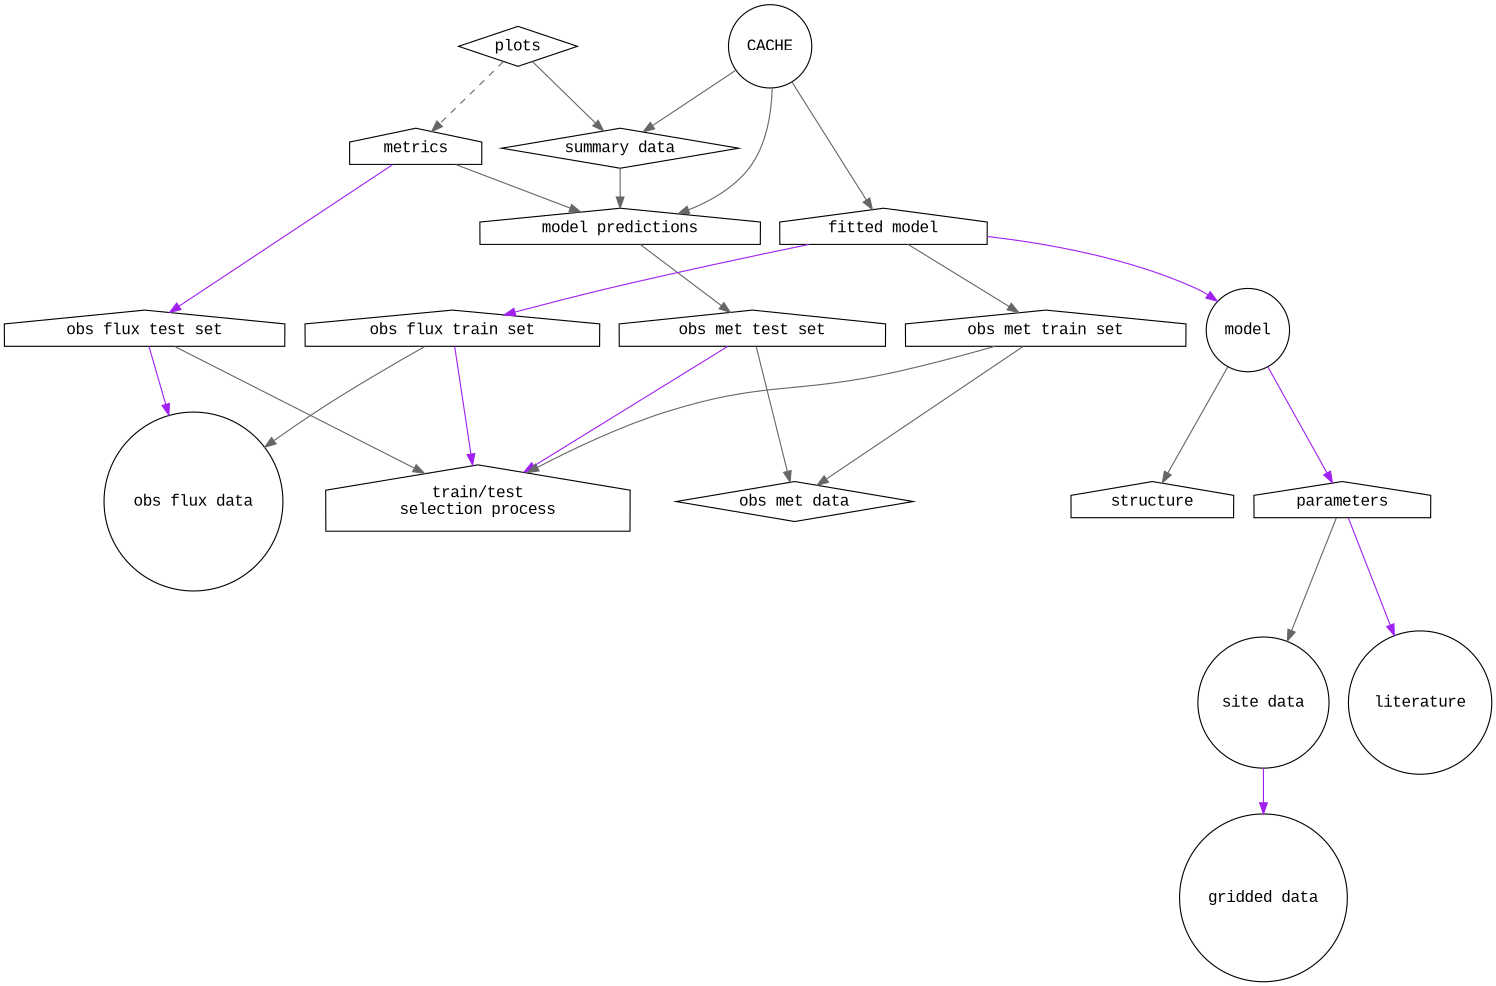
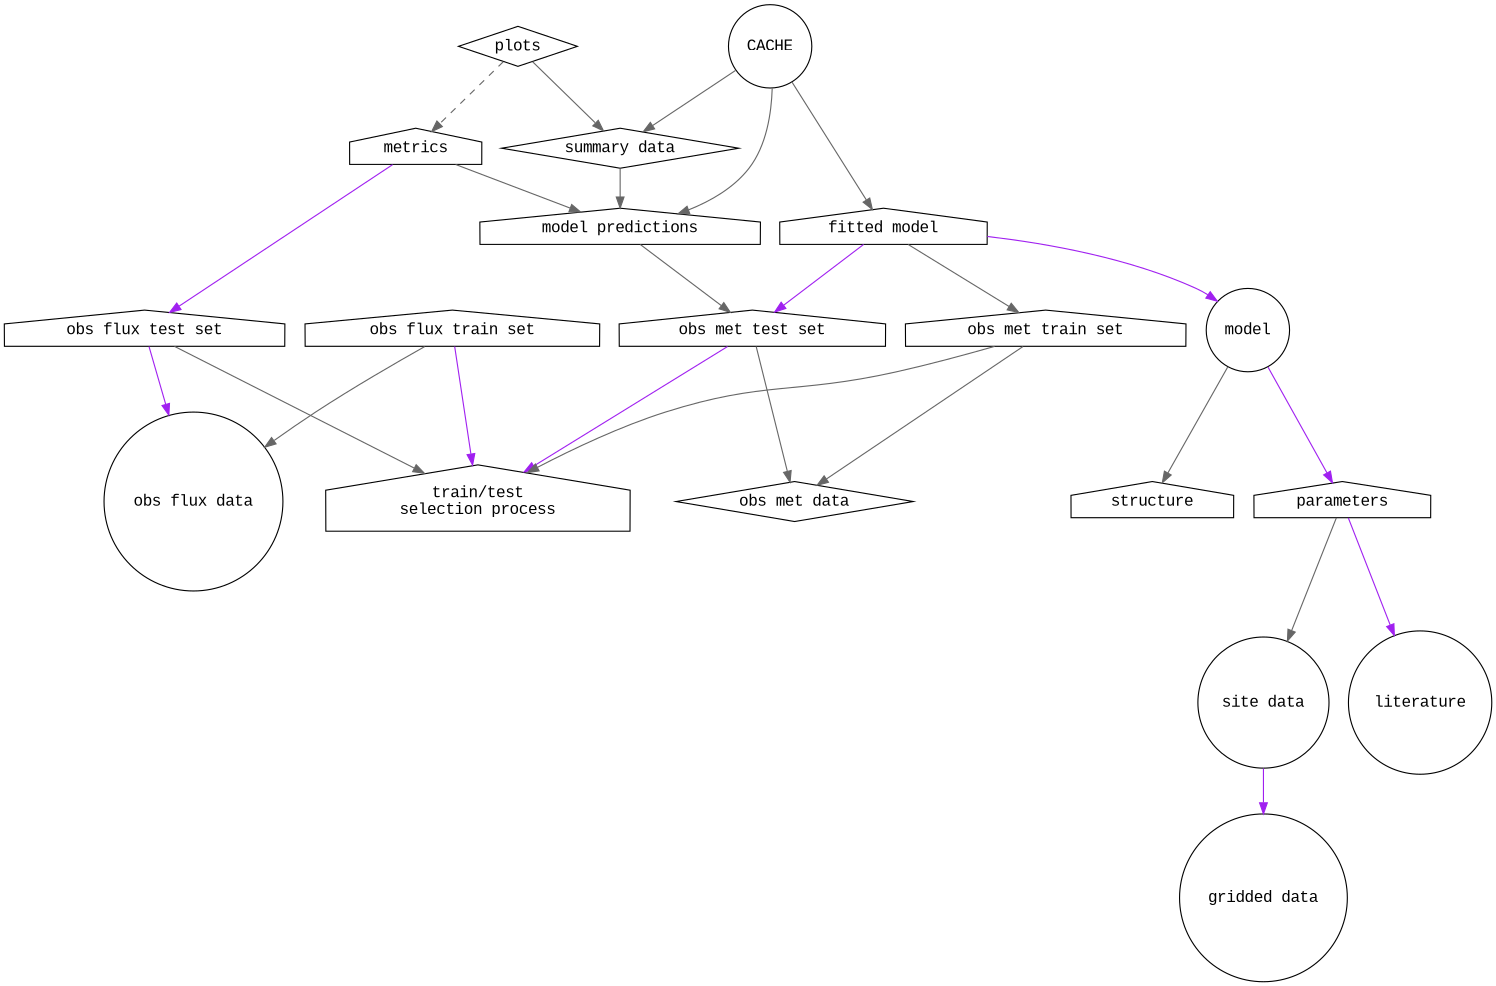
(661, 276) -> (824, 275)
